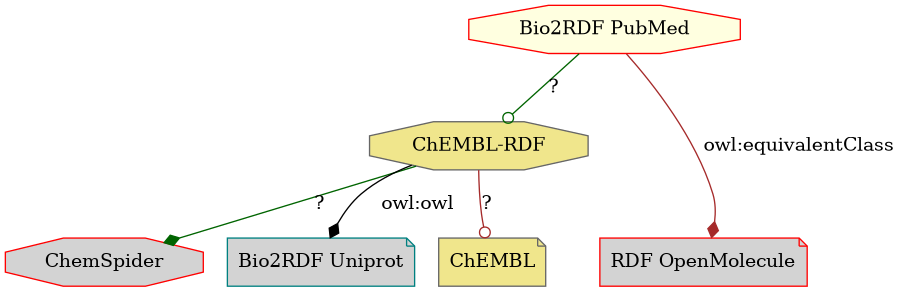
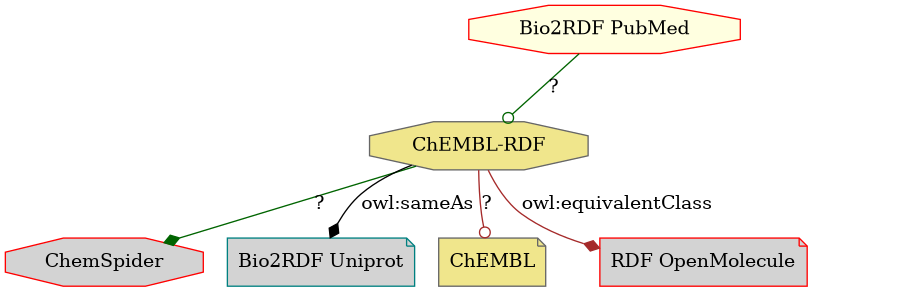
(684, 131) -> (527, 218)
(418, 204) -> (418, 204)
